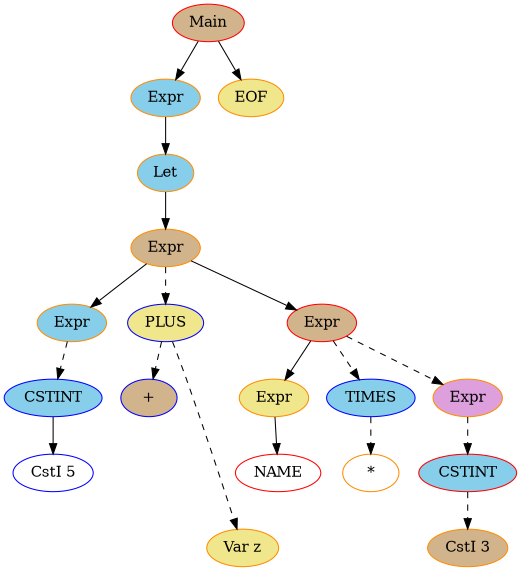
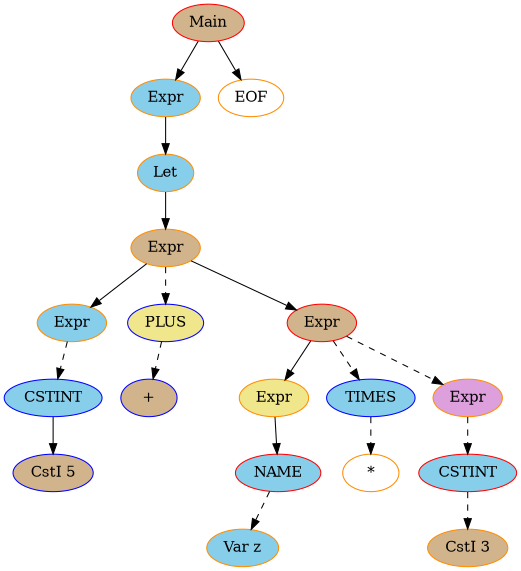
(251, 98) -> (251, 98)
(204, 430) -> (263, 506)
(53, 473) -> (53, 473)
(278, 473) -> (278, 473)
(243, 548) -> (243, 548)
